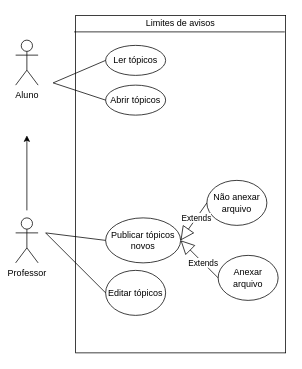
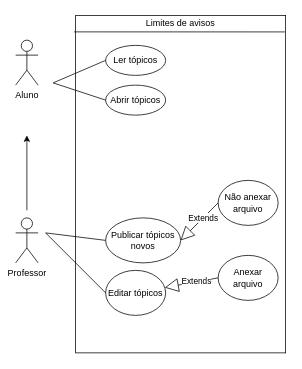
(237, 203) -> (248, 203)
(204, 264) -> (198, 282)
